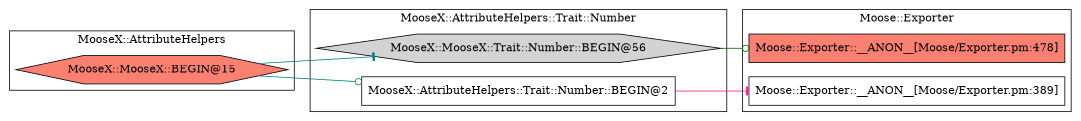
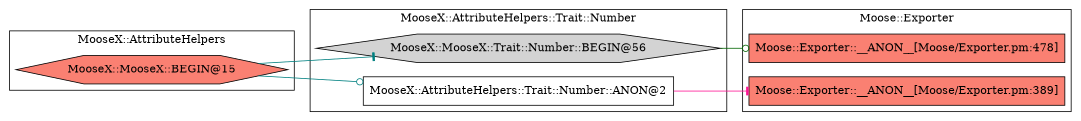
(518, 91) -> (518, 91)
(907, 91) -> (907, 91)
